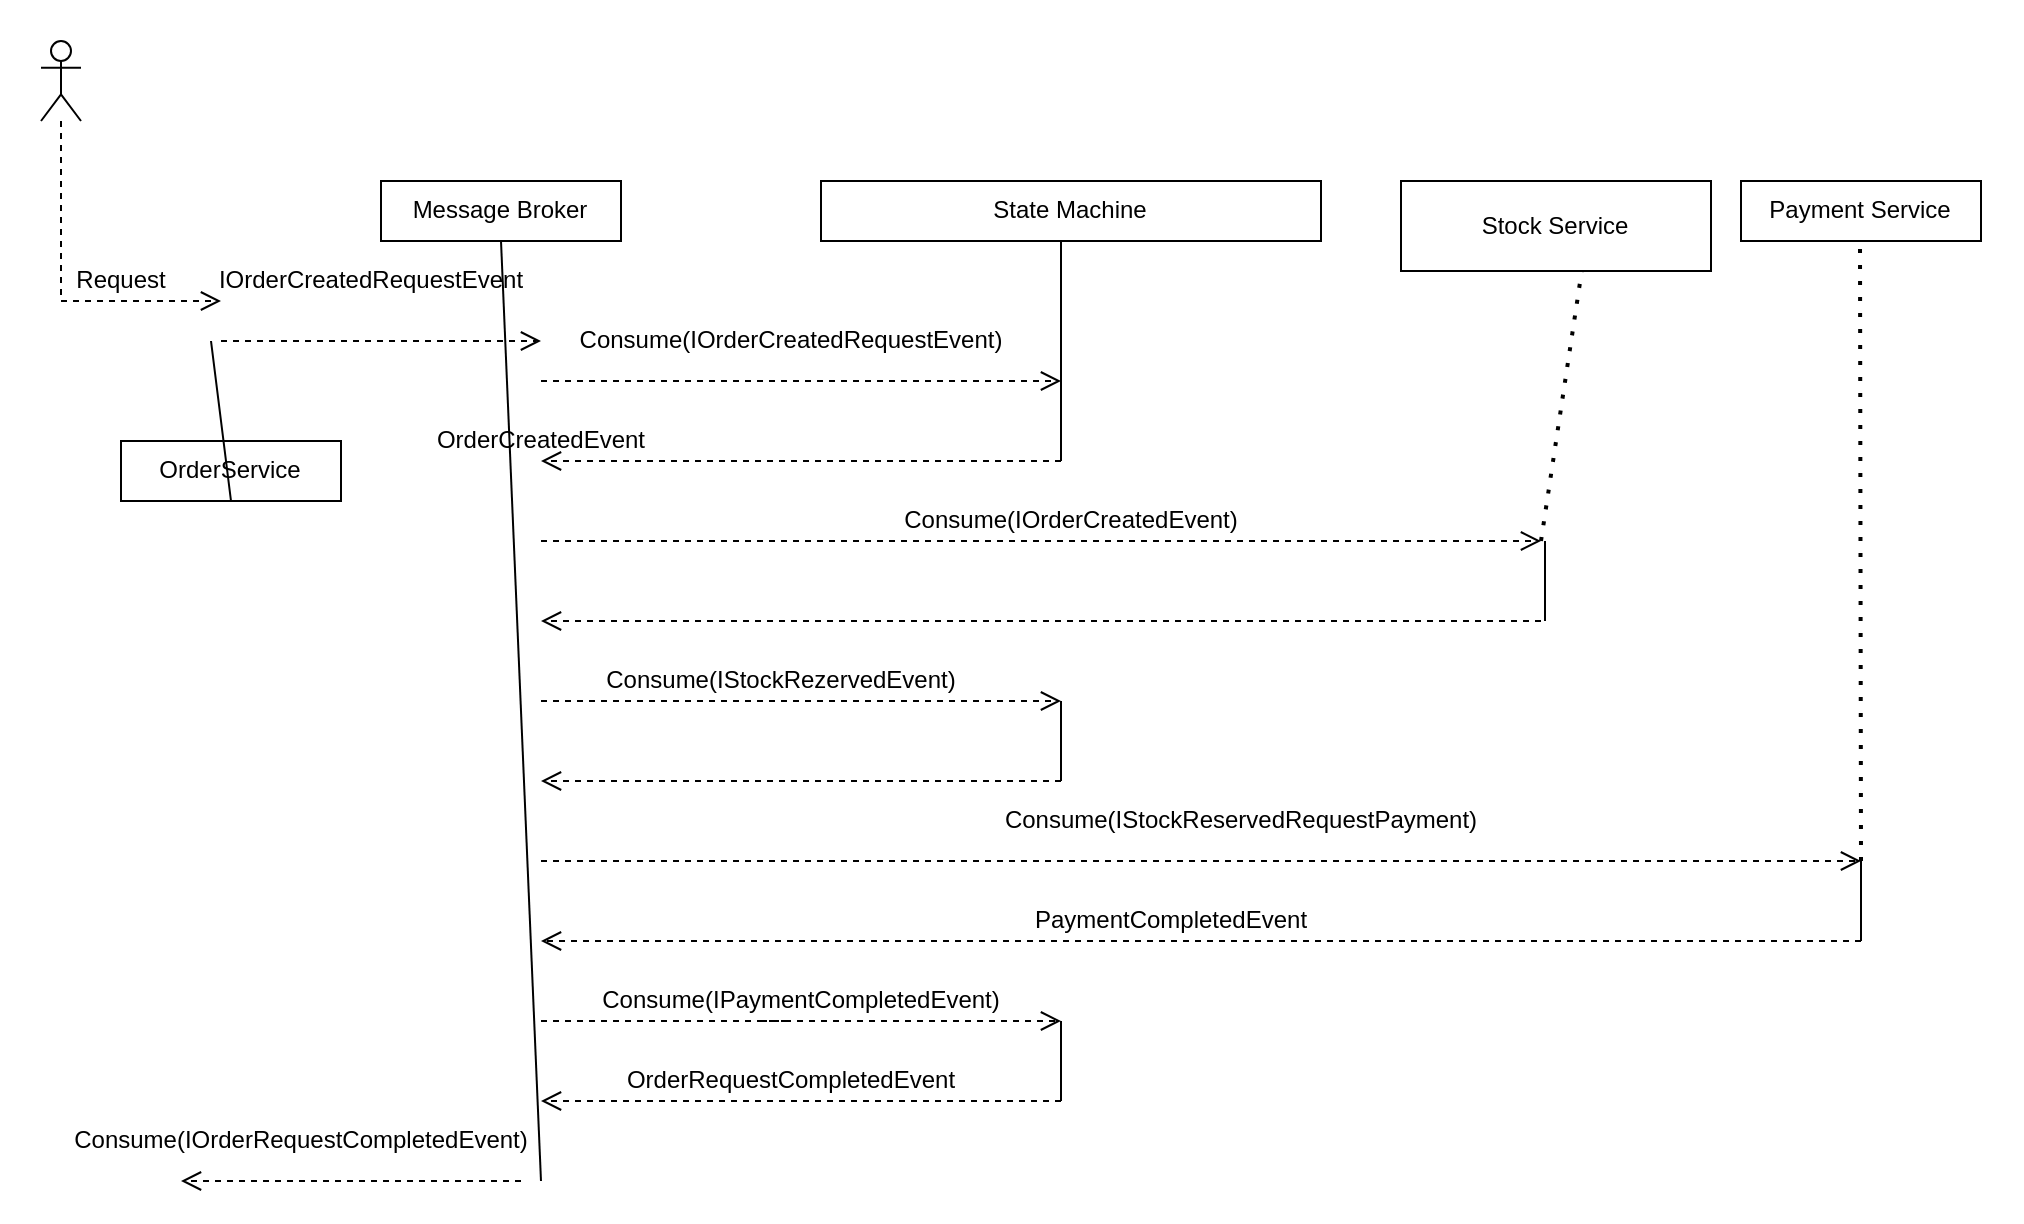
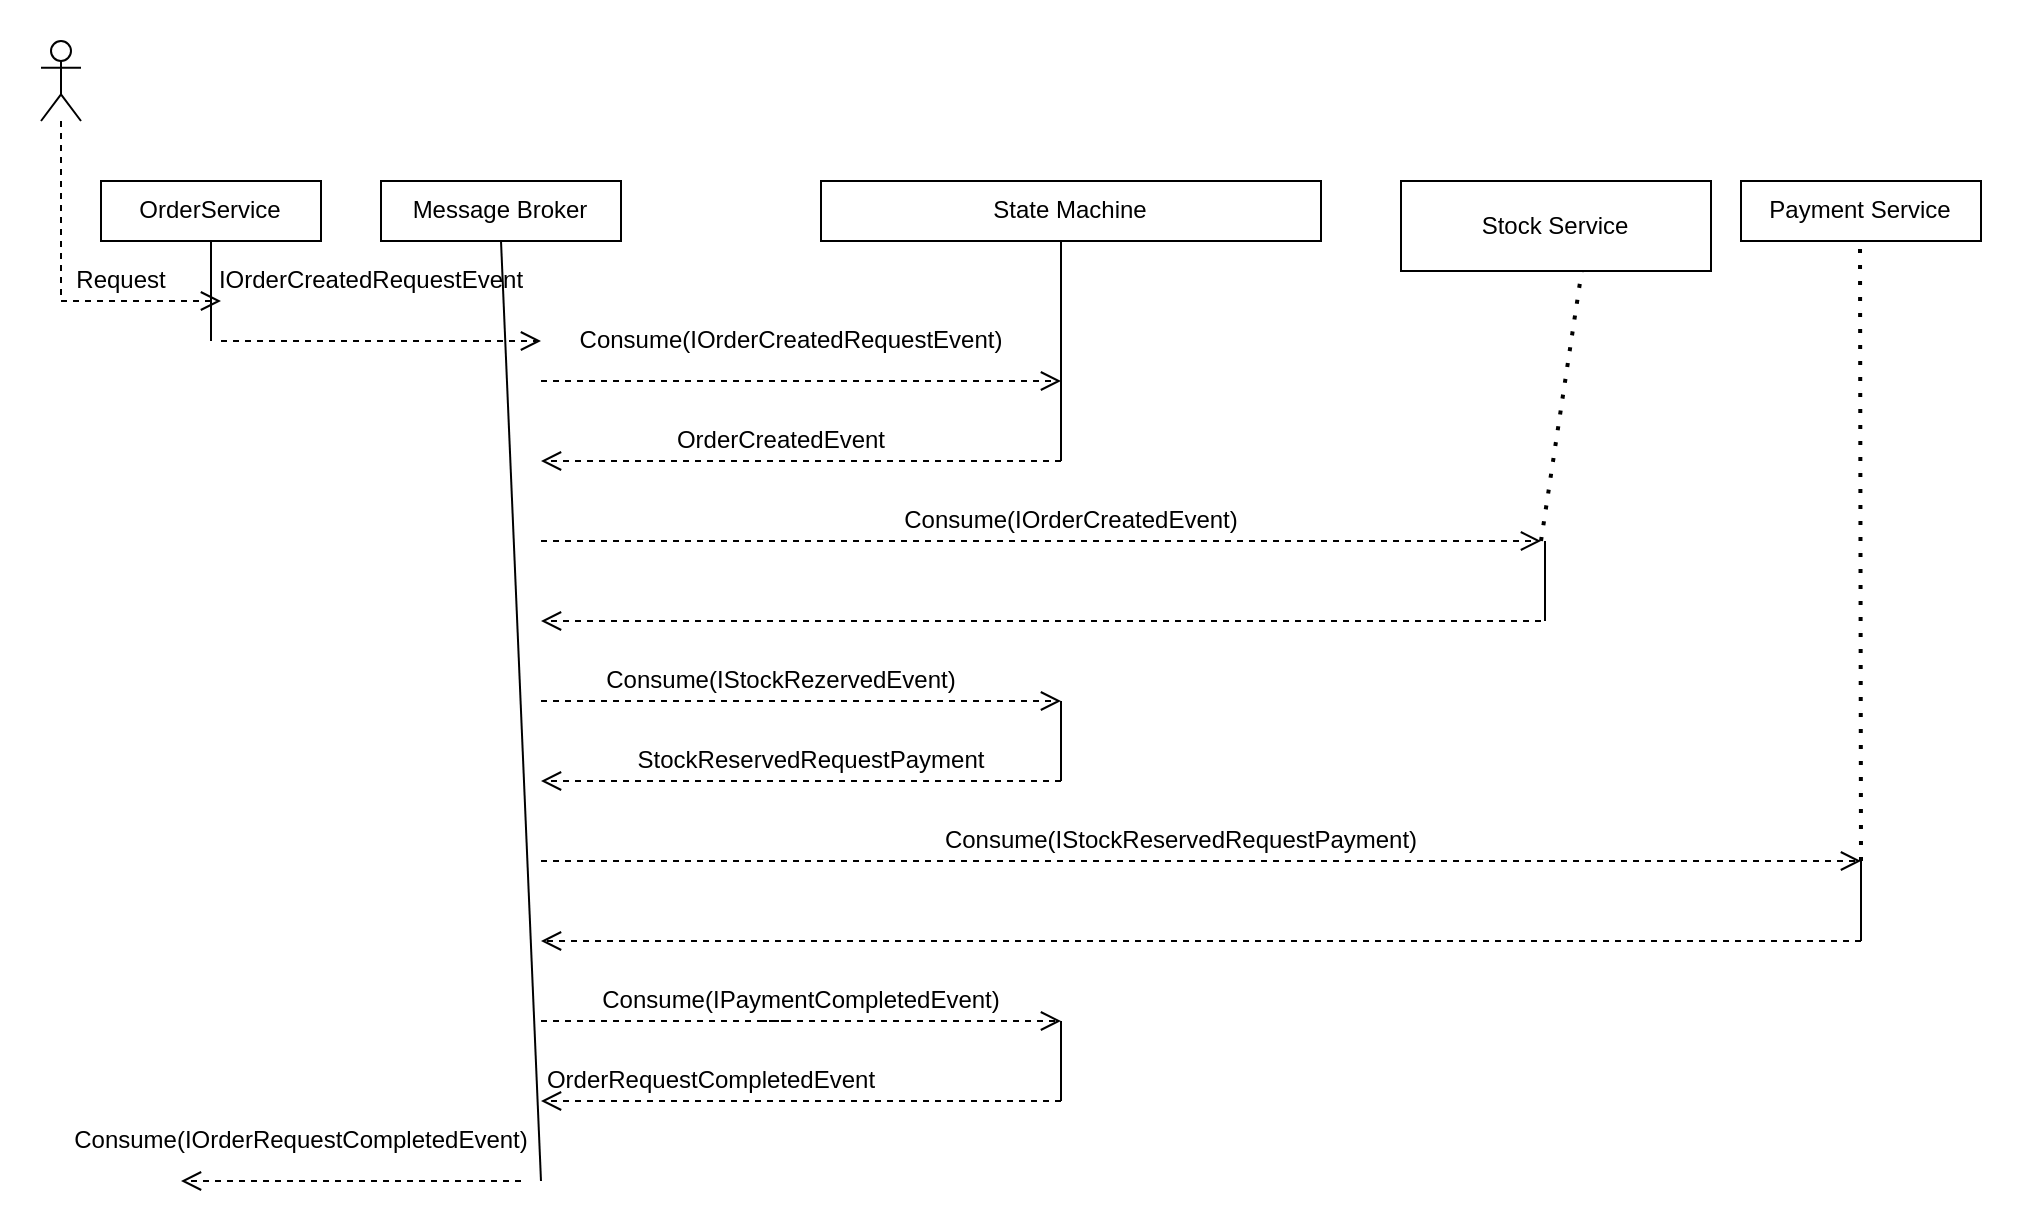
(541, 441) -> (781, 441)
(231, 471) -> (211, 211)
none -> (811, 761)
(1241, 821) -> (1181, 841)
(1171, 921) -> none
(791, 1081) -> (711, 1081)
